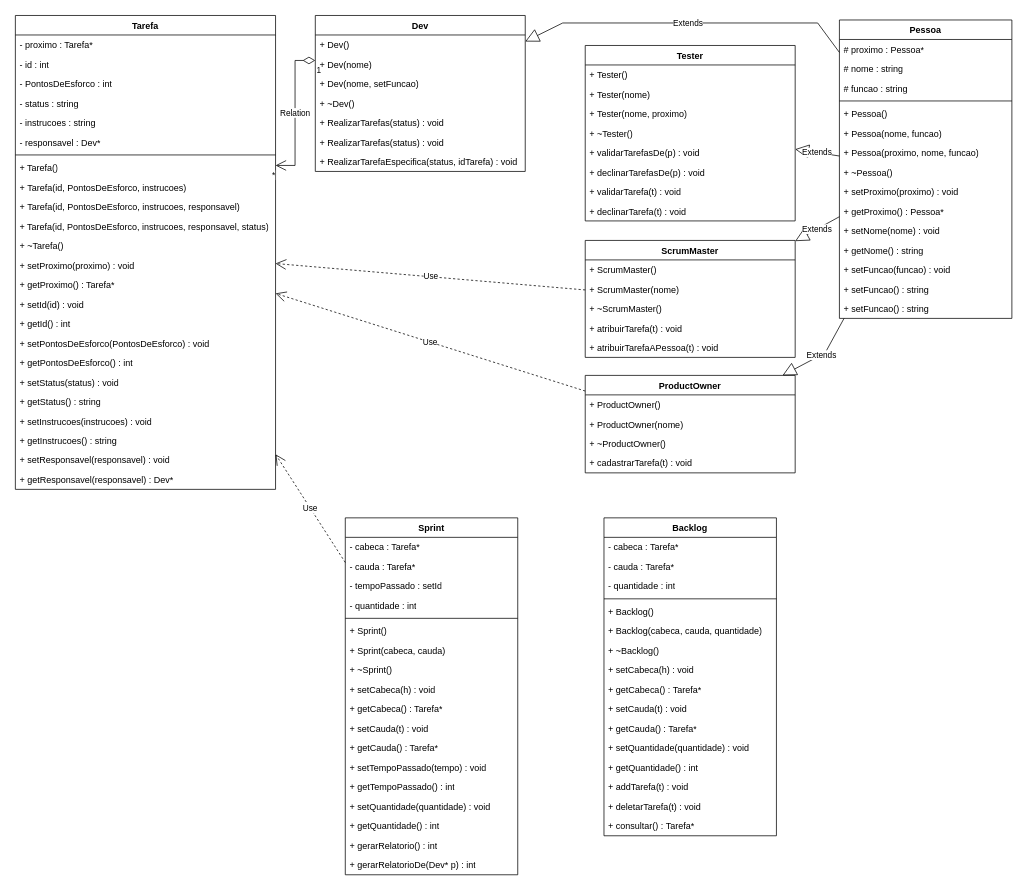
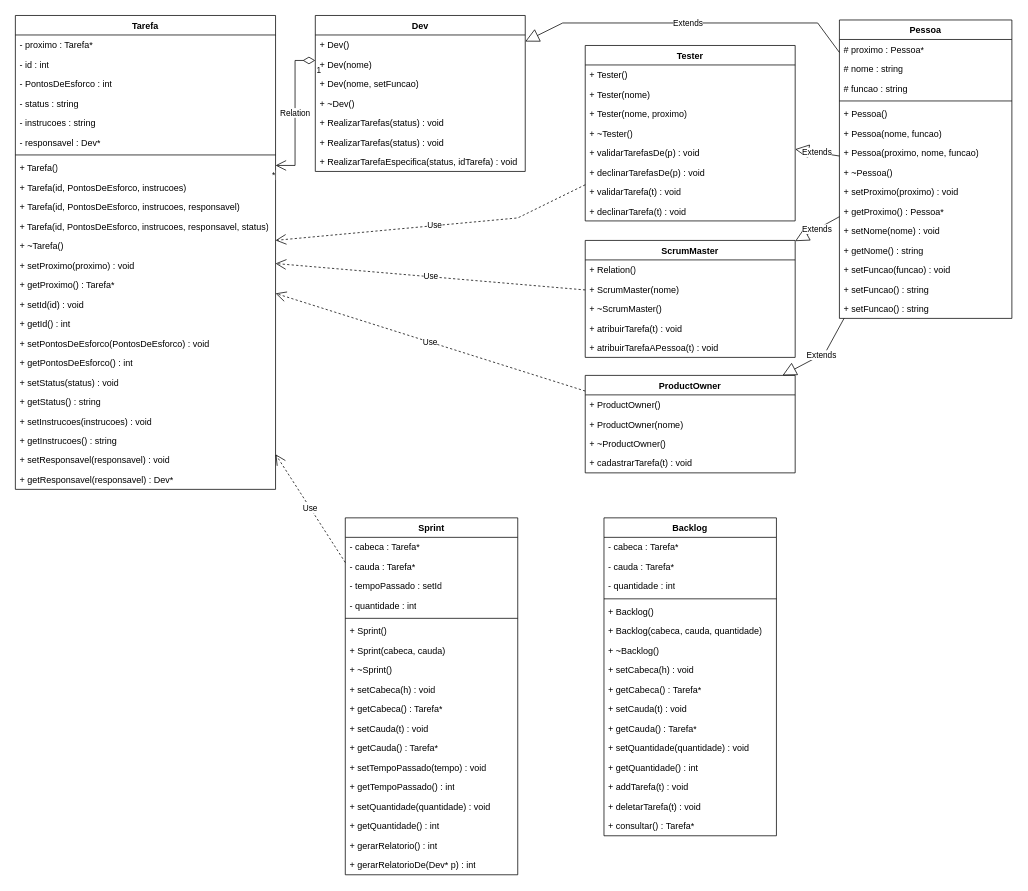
none -> (434, 226)
(627, 271) -> (617, 271)
